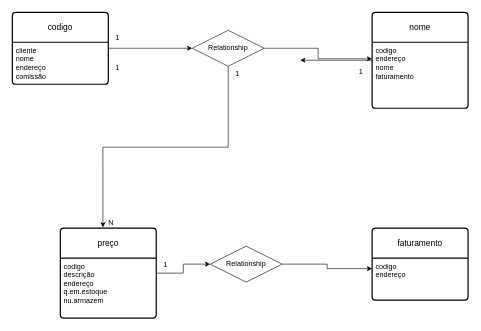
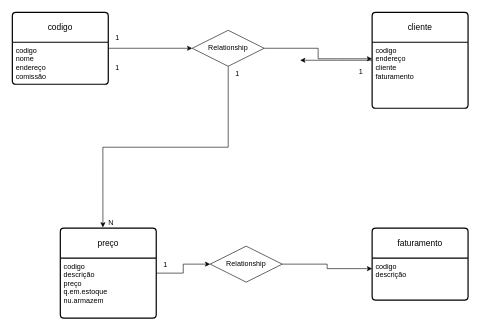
(420, 27) -> (420, 27)
(32, 64) -> (32, 64)
(398, 64) -> (398, 64)
(392, 271) -> (393, 271)
(86, 284) -> (86, 284)
